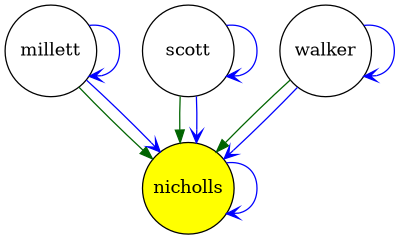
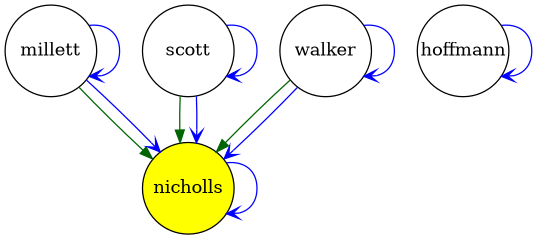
none -> (463, 51)
